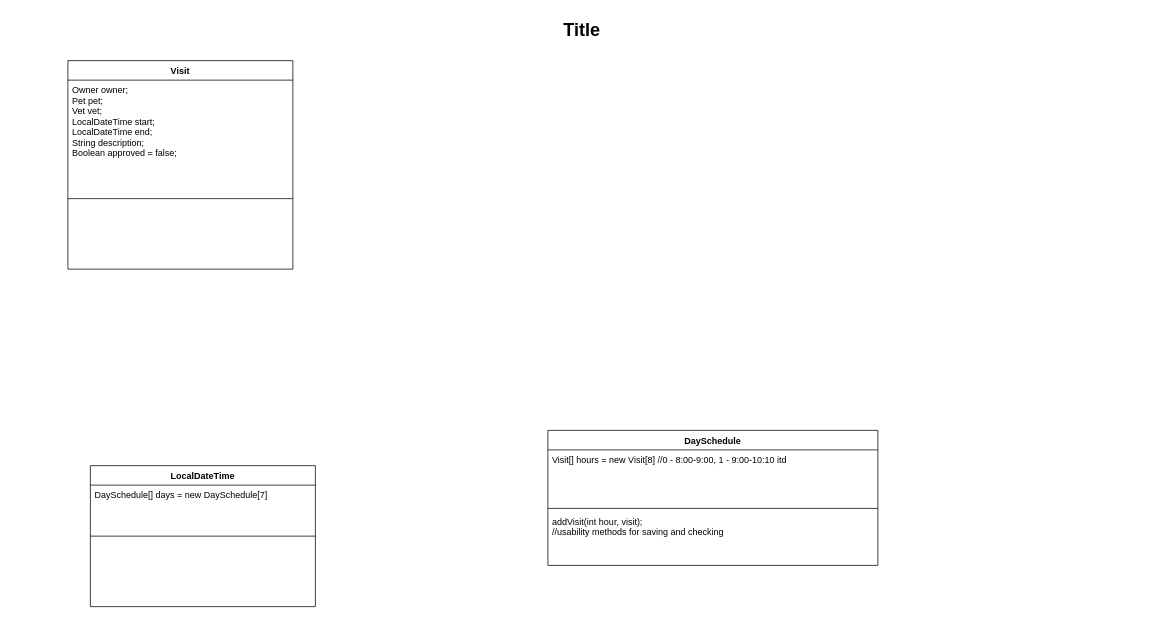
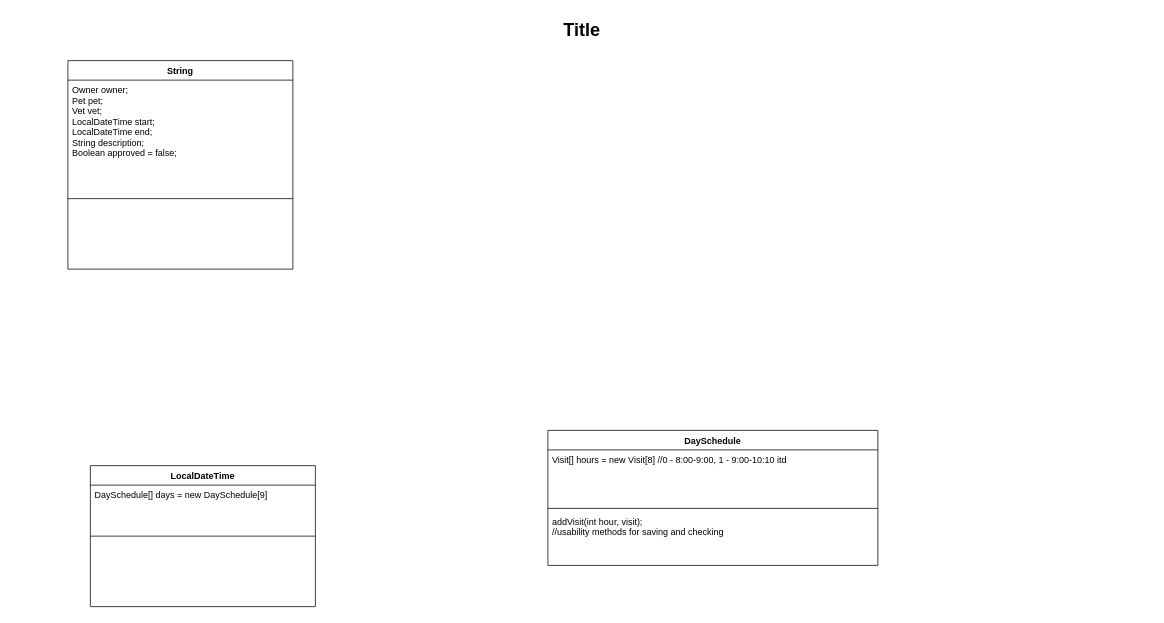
(180, 71) -> (180, 71)
(186, 495) -> (186, 495)
